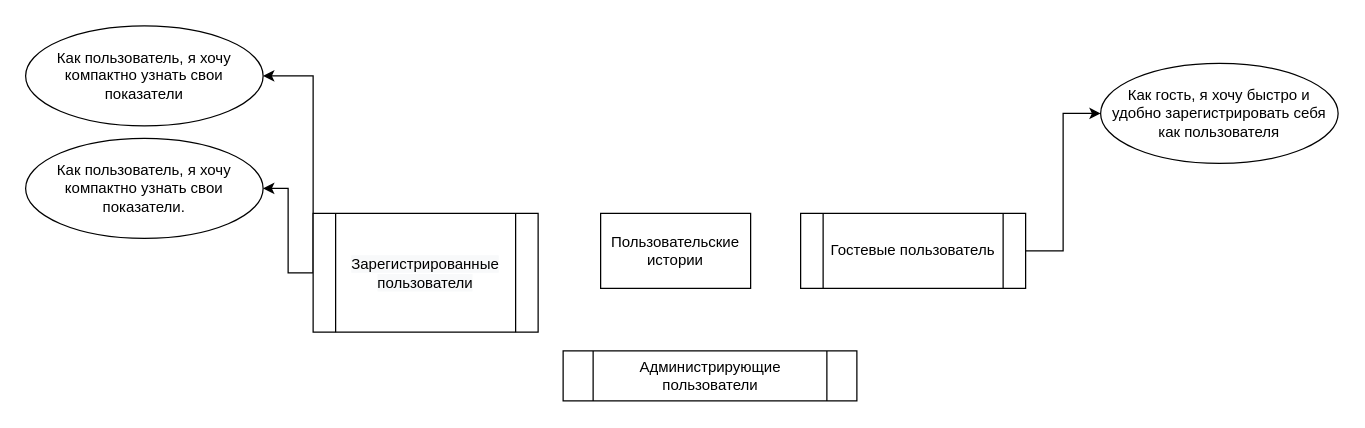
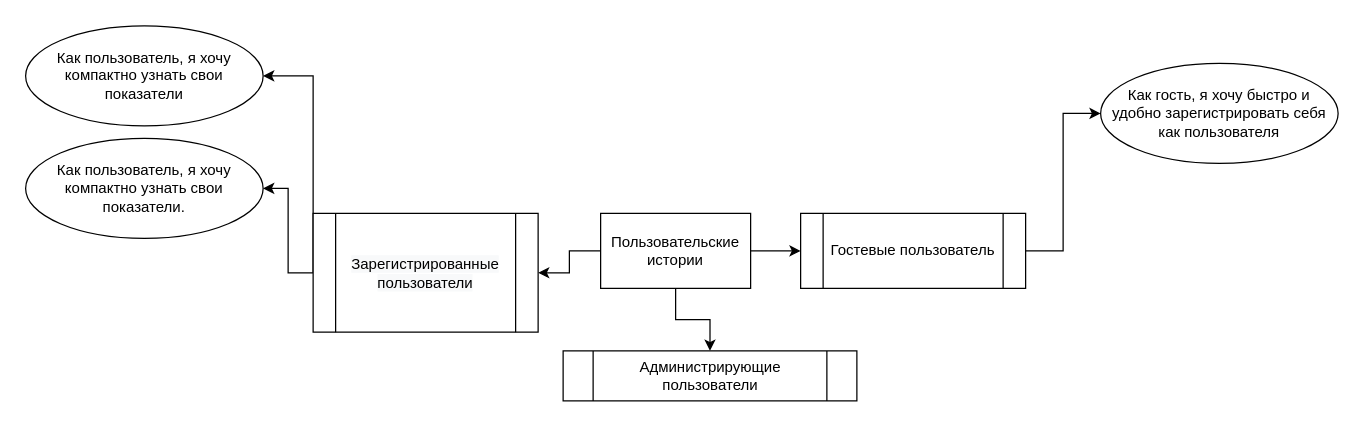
none -> (772, 251)
none -> (569, 257)
none -> (689, 319)
